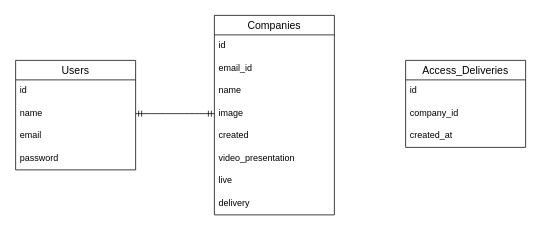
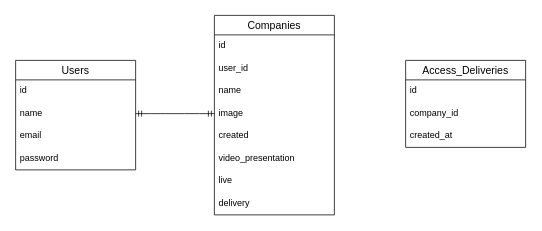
(235, 68) -> (235, 68)
